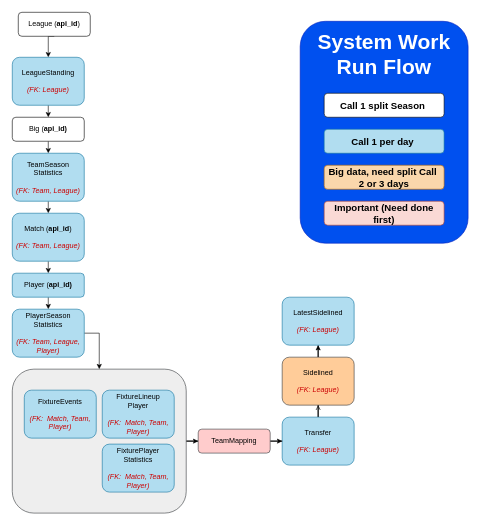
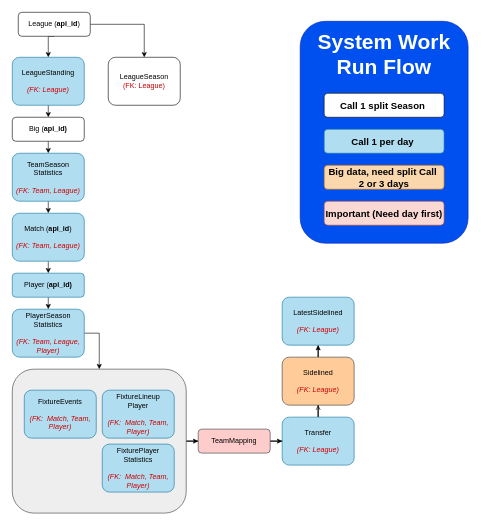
none -> (143, 24)
none -> (144, 81)
(384, 213) -> (384, 213)
